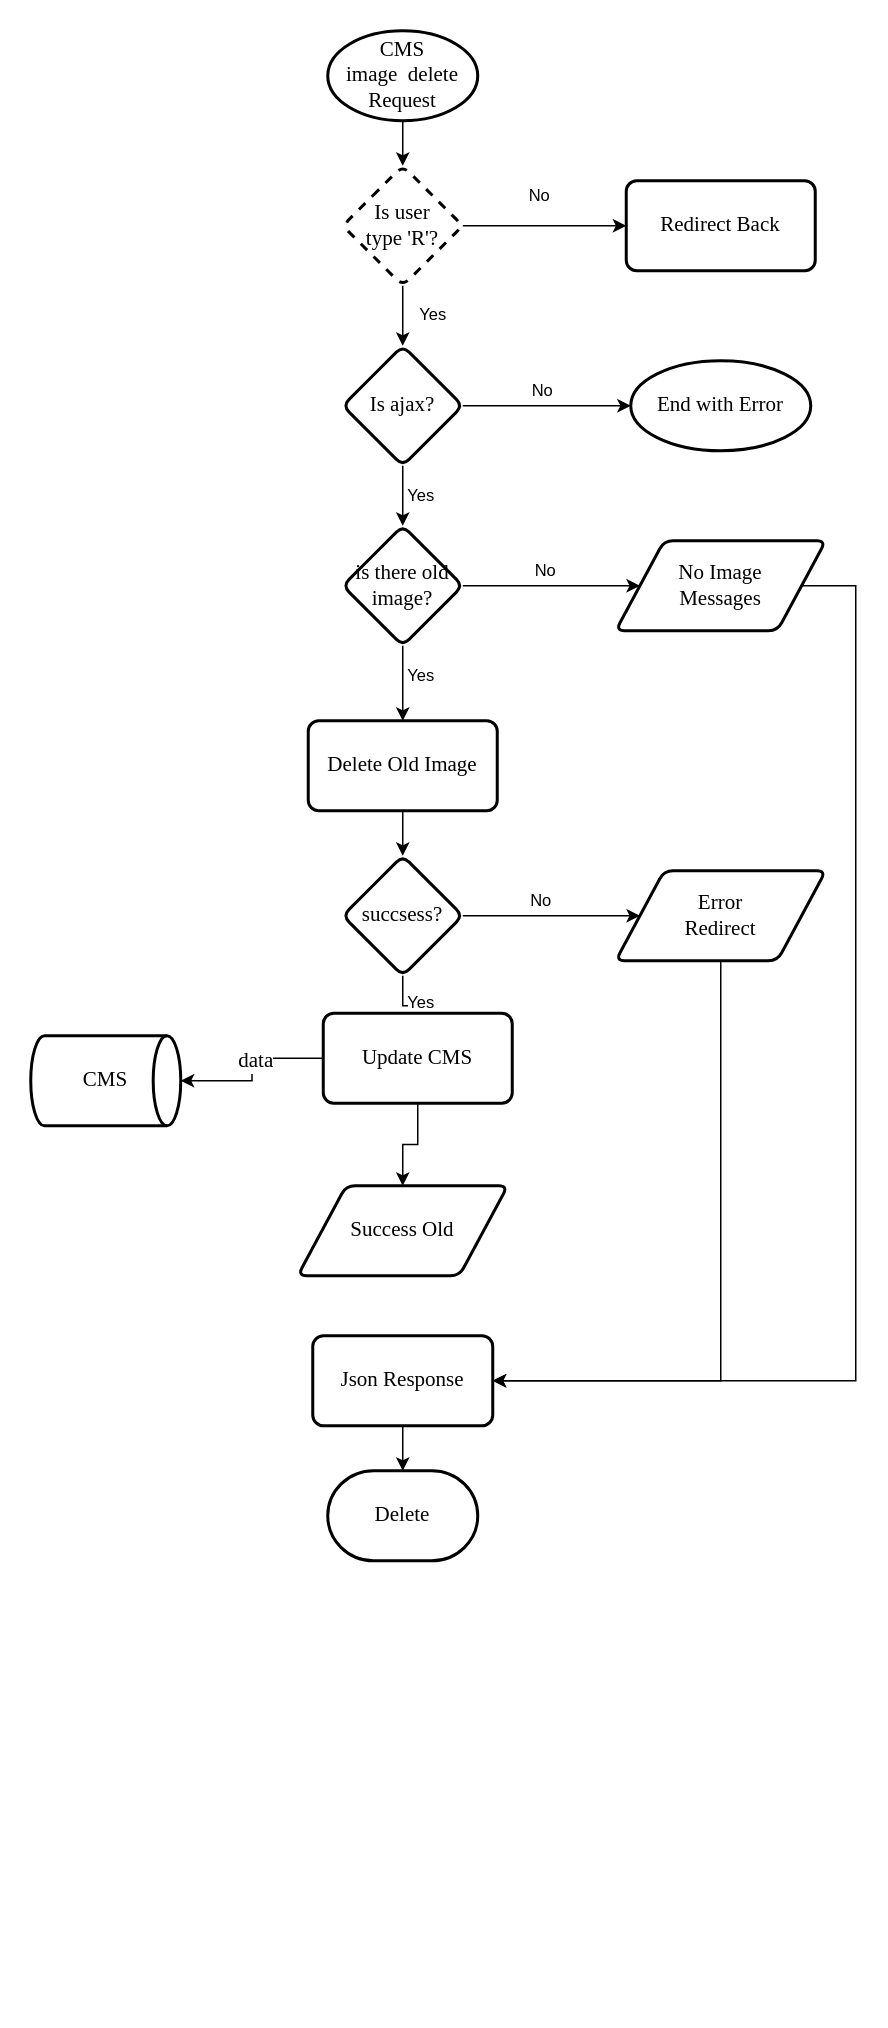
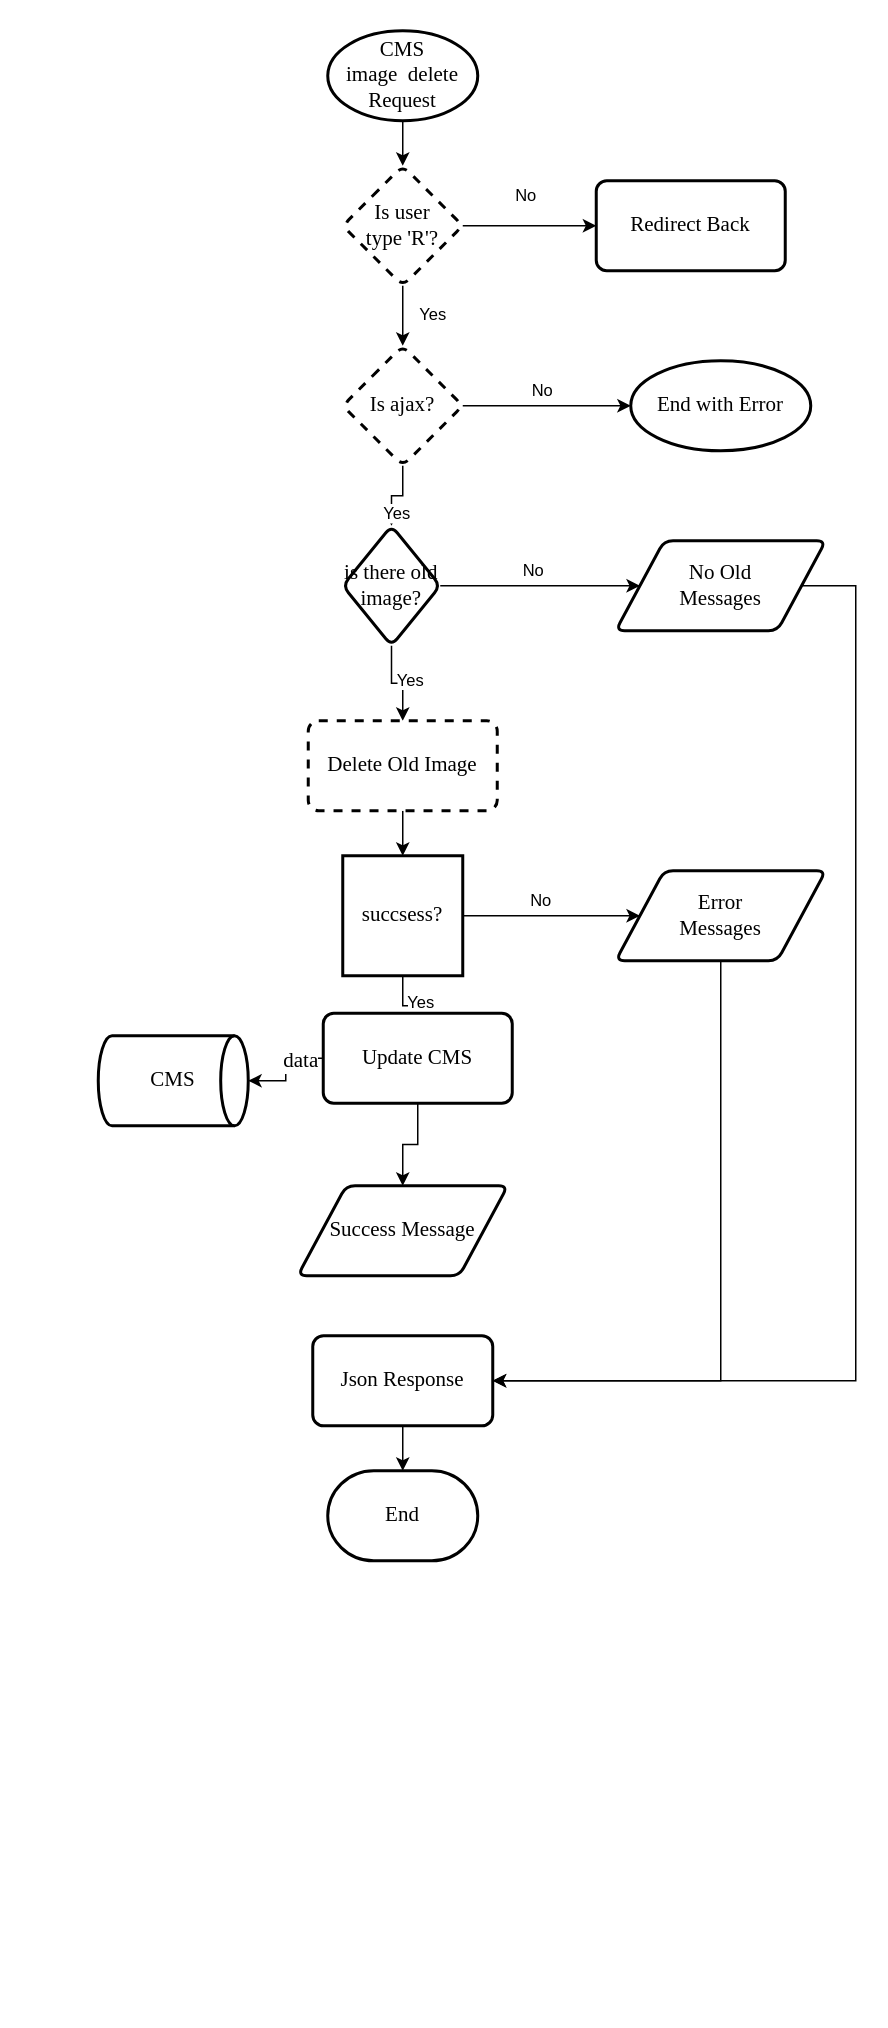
(721, 226) -> (691, 226)
(403, 406) -> (403, 406)
(403, 586) -> (392, 586)
(721, 586) -> (721, 586)
(403, 766) -> (403, 766)
(403, 916) -> (403, 916)
(721, 916) -> (721, 916)
(106, 1081) -> (173, 1081)
(403, 1231) -> (403, 1231)
(403, 1516) -> (403, 1516)
